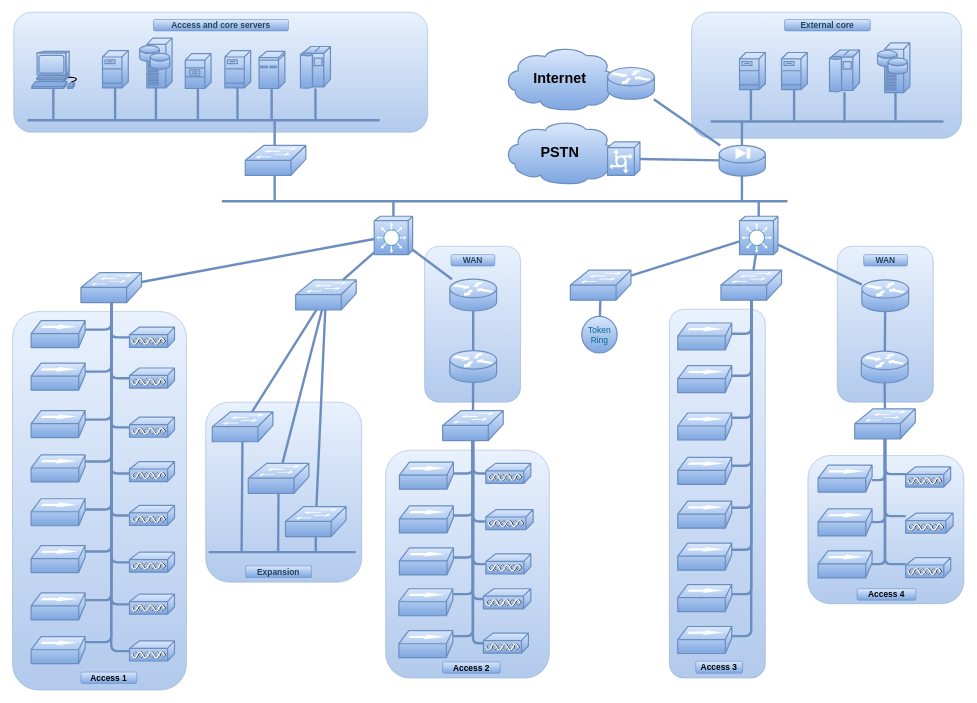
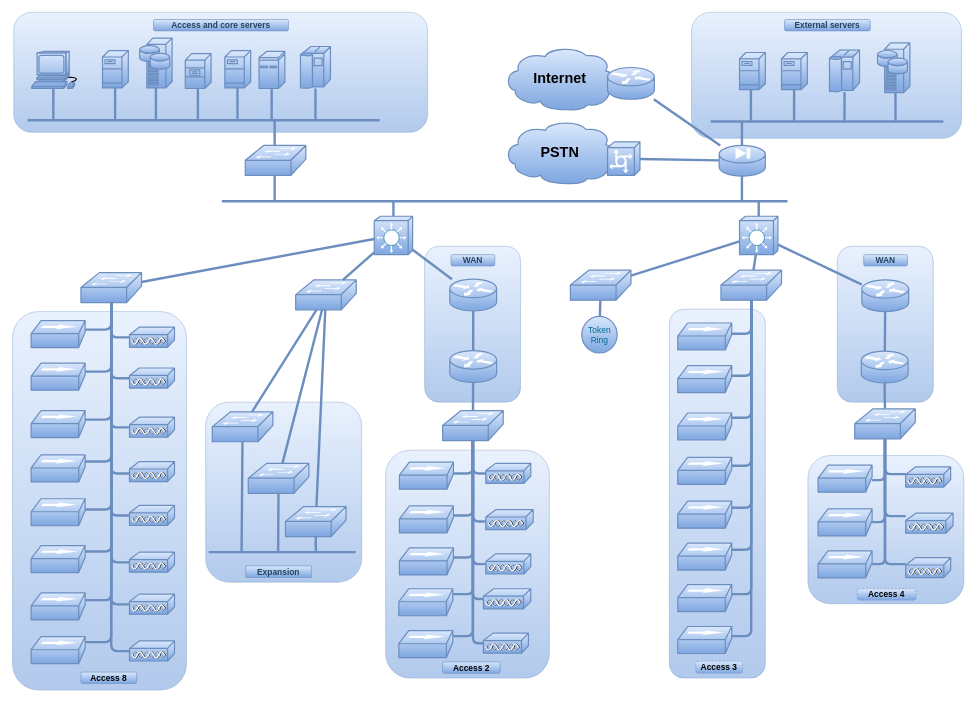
(827, 26) -> (827, 26)
(887, 595) -> (887, 595)
(719, 668) -> (719, 668)
(109, 678) -> (109, 678)
